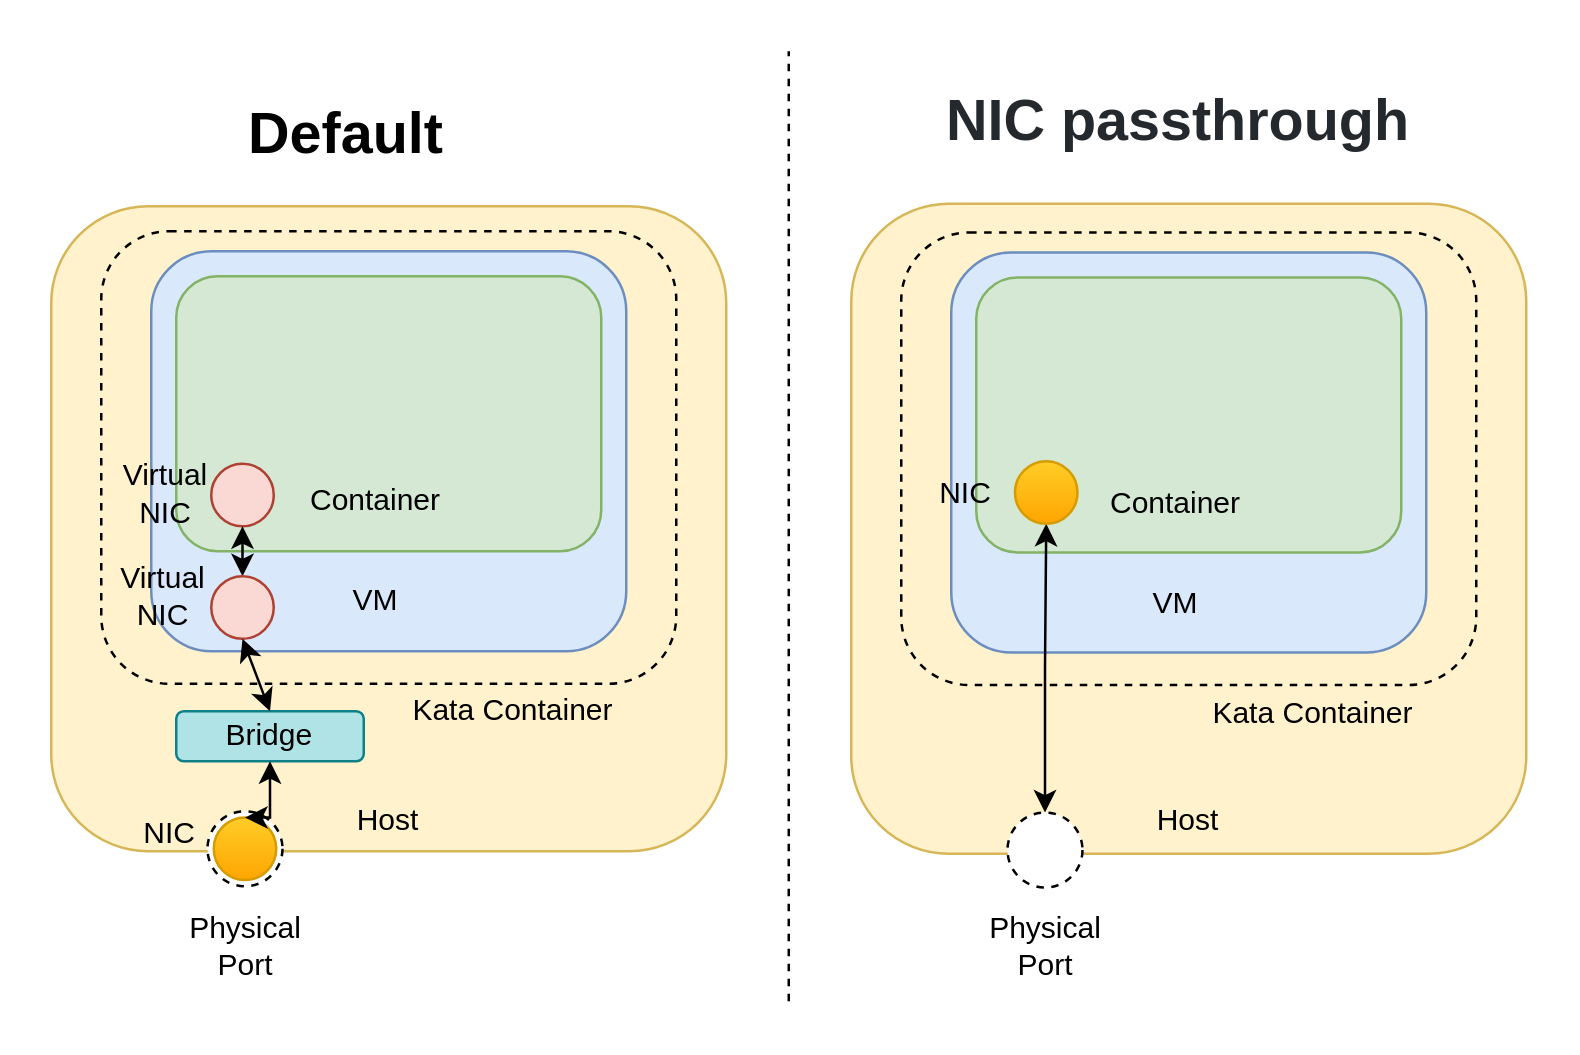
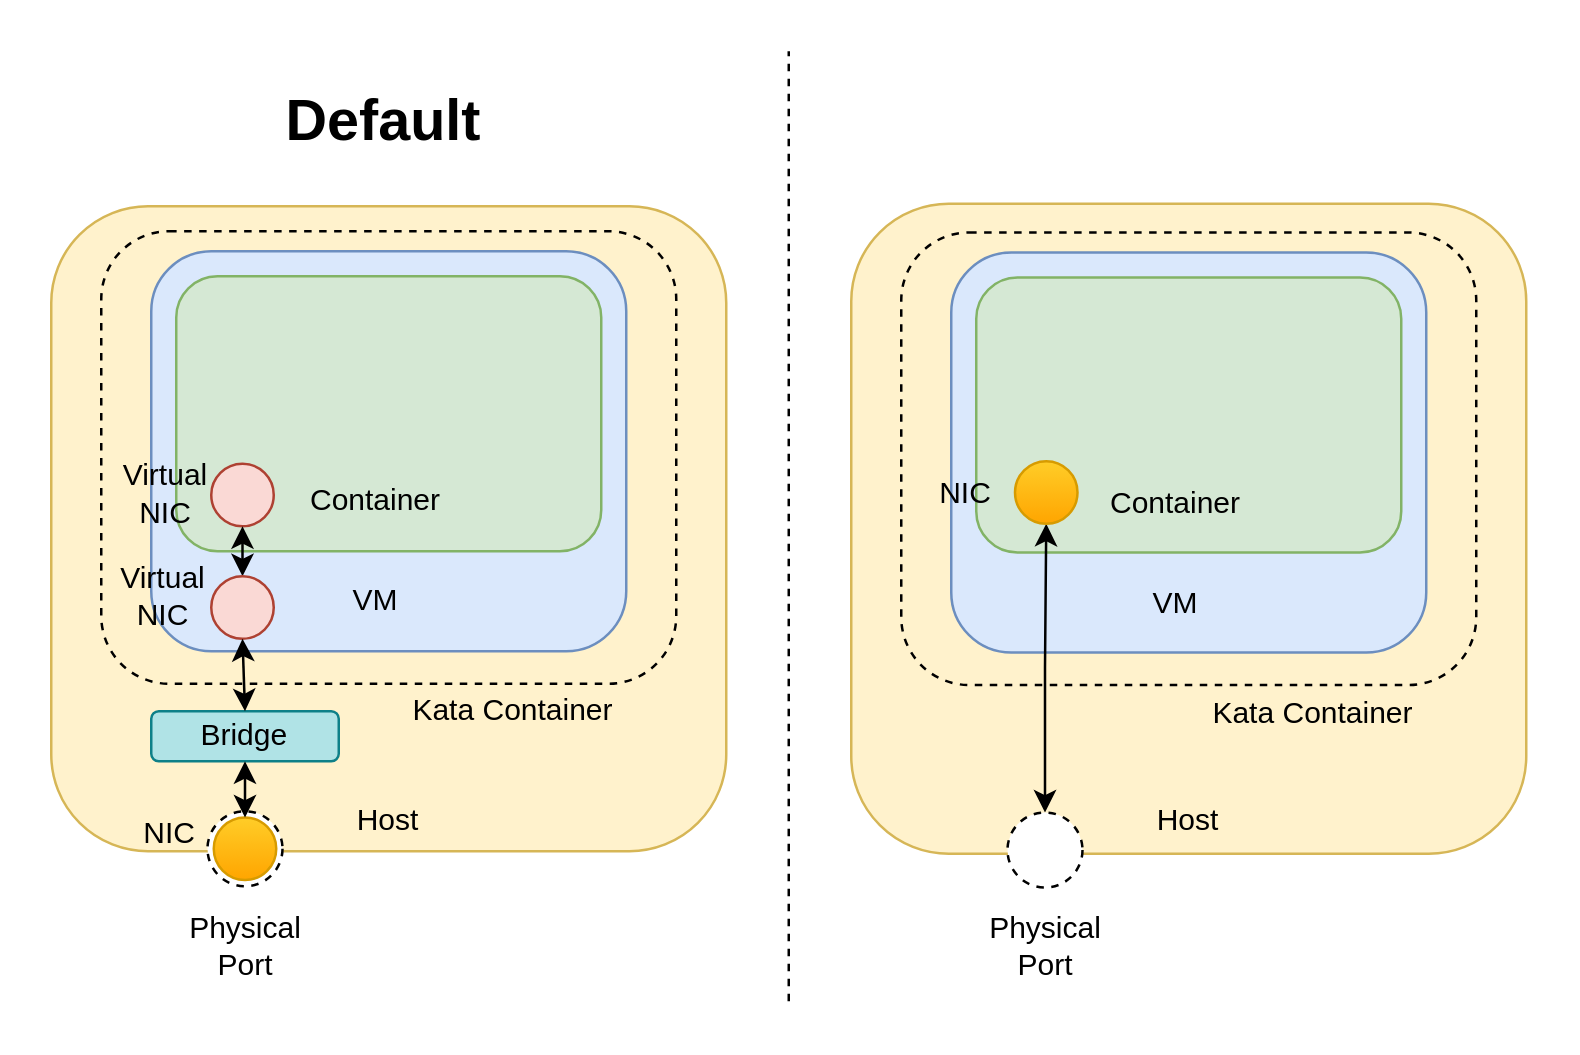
(1189, 121) -> none
(339, 134) -> (376, 121)
(270, 736) -> (245, 736)
